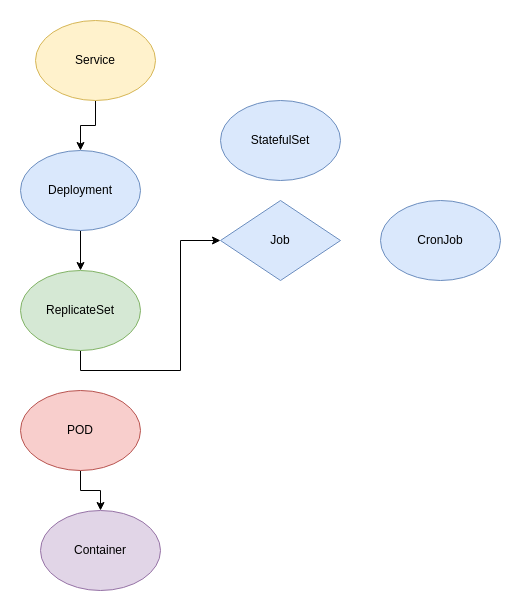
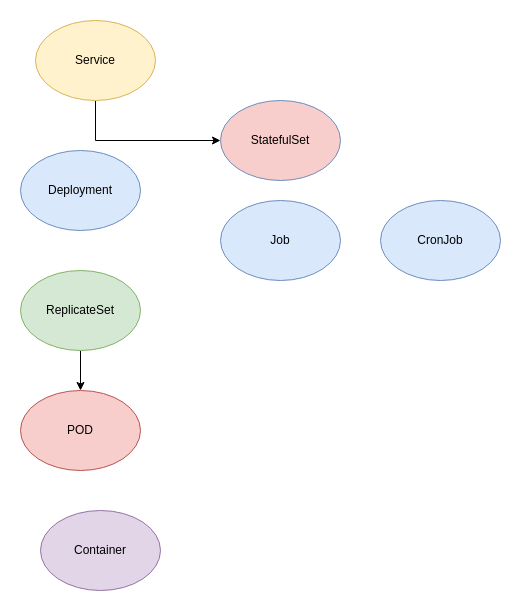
(81, 126) -> (146, 141)
(281, 141) -> (281, 141)
(281, 241) -> (281, 241)
(81, 247) -> none
(181, 341) -> (81, 376)
(87, 491) -> none
